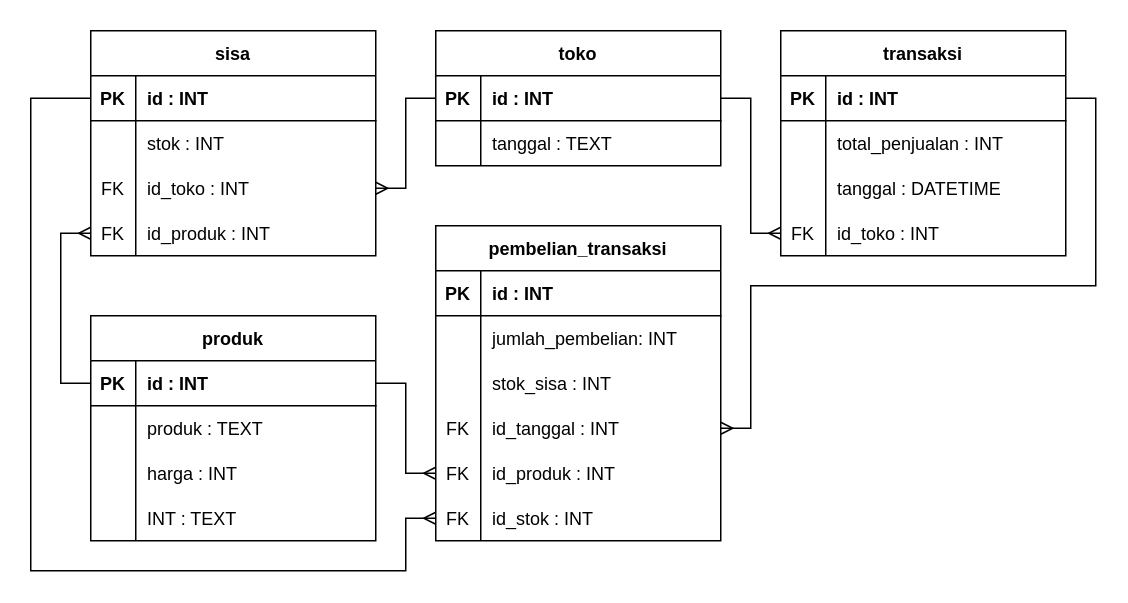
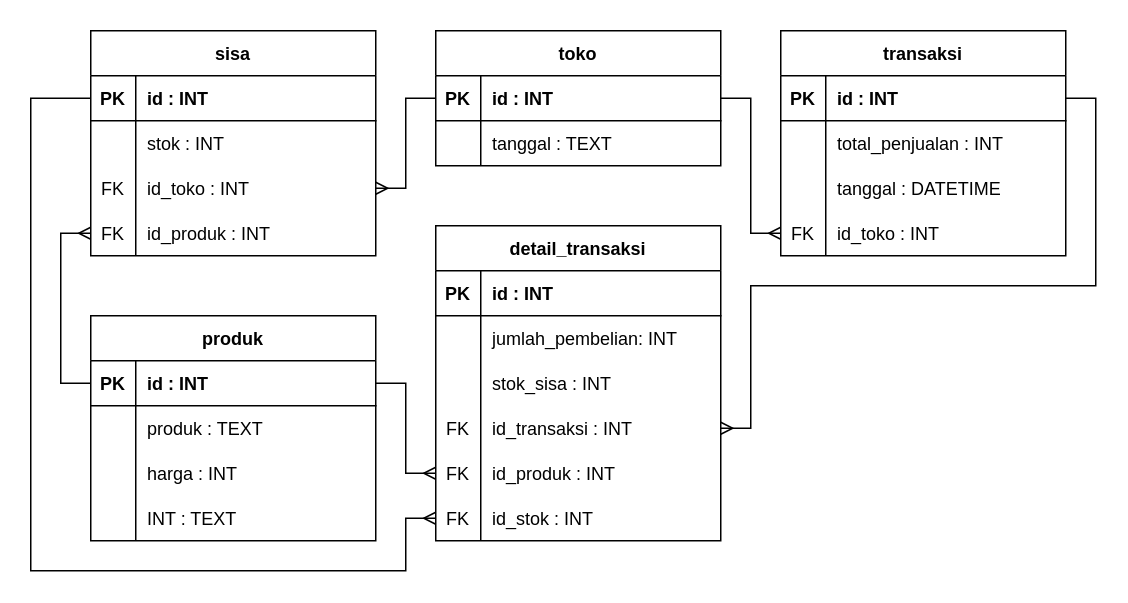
(578, 249) -> (578, 249)
(561, 429) -> (571, 429)
